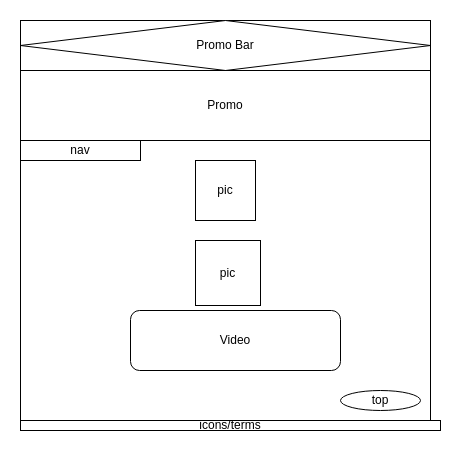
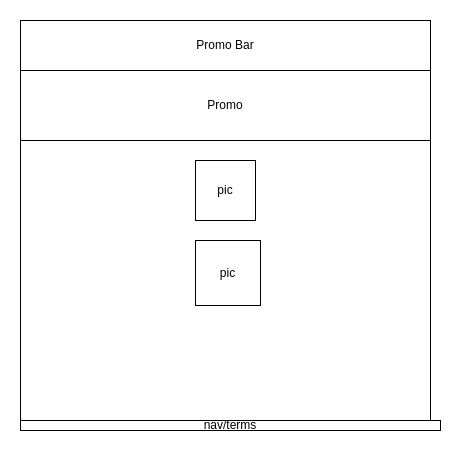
(226, 46) -> (226, 46)
(81, 151) -> none
(236, 341) -> none
(381, 401) -> none
(231, 426) -> (231, 426)
